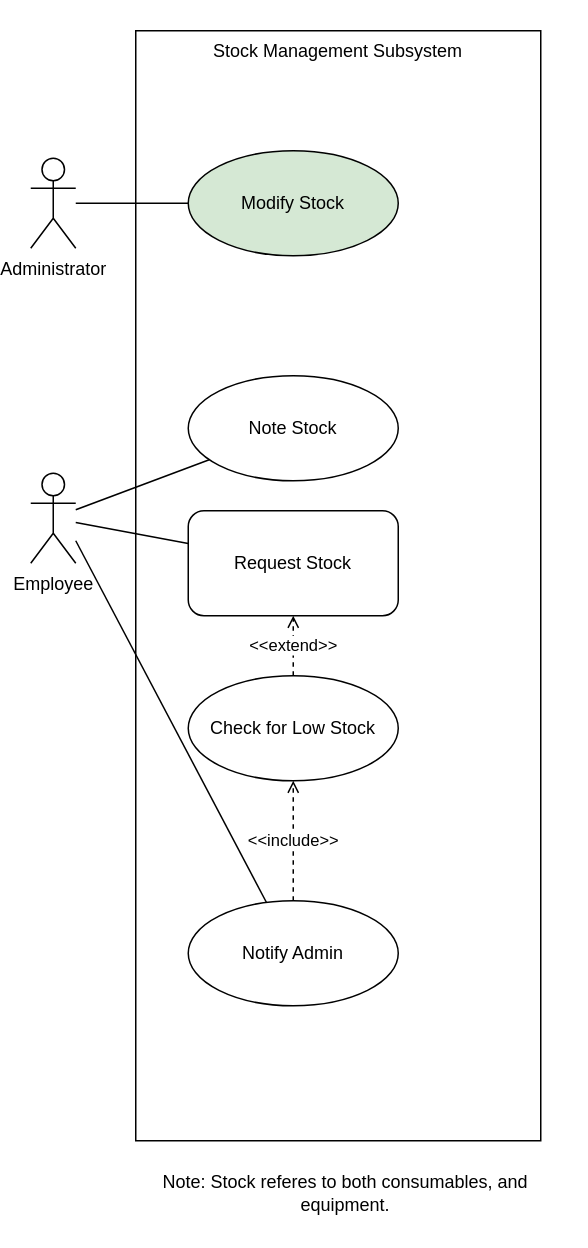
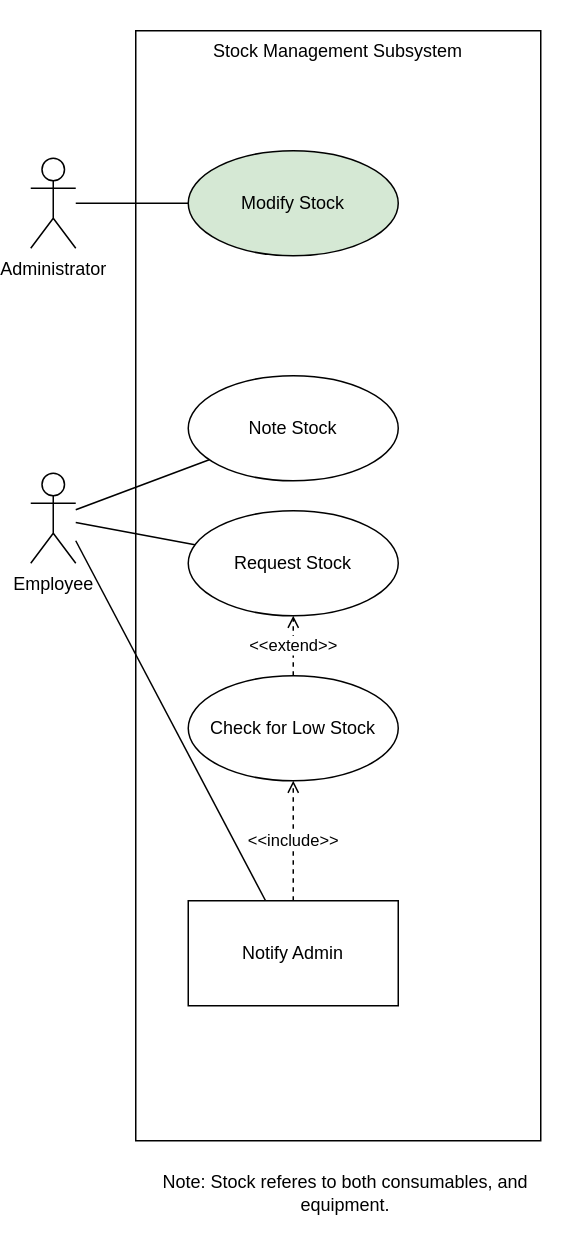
(293, 563) -> (293, 563)
(293, 953) -> (293, 953)
